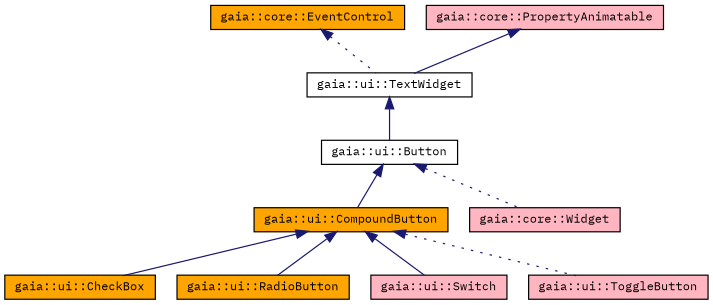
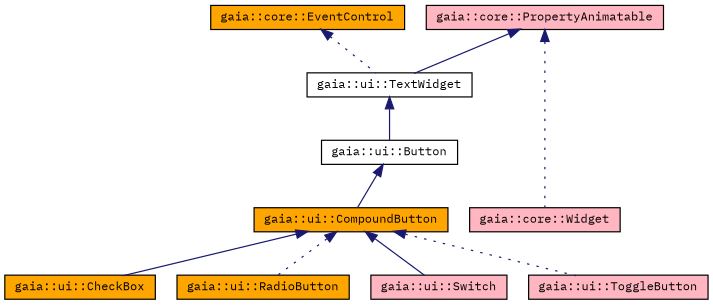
(473, 188) -> (545, 125)
(302, 257) -> (302, 257)
